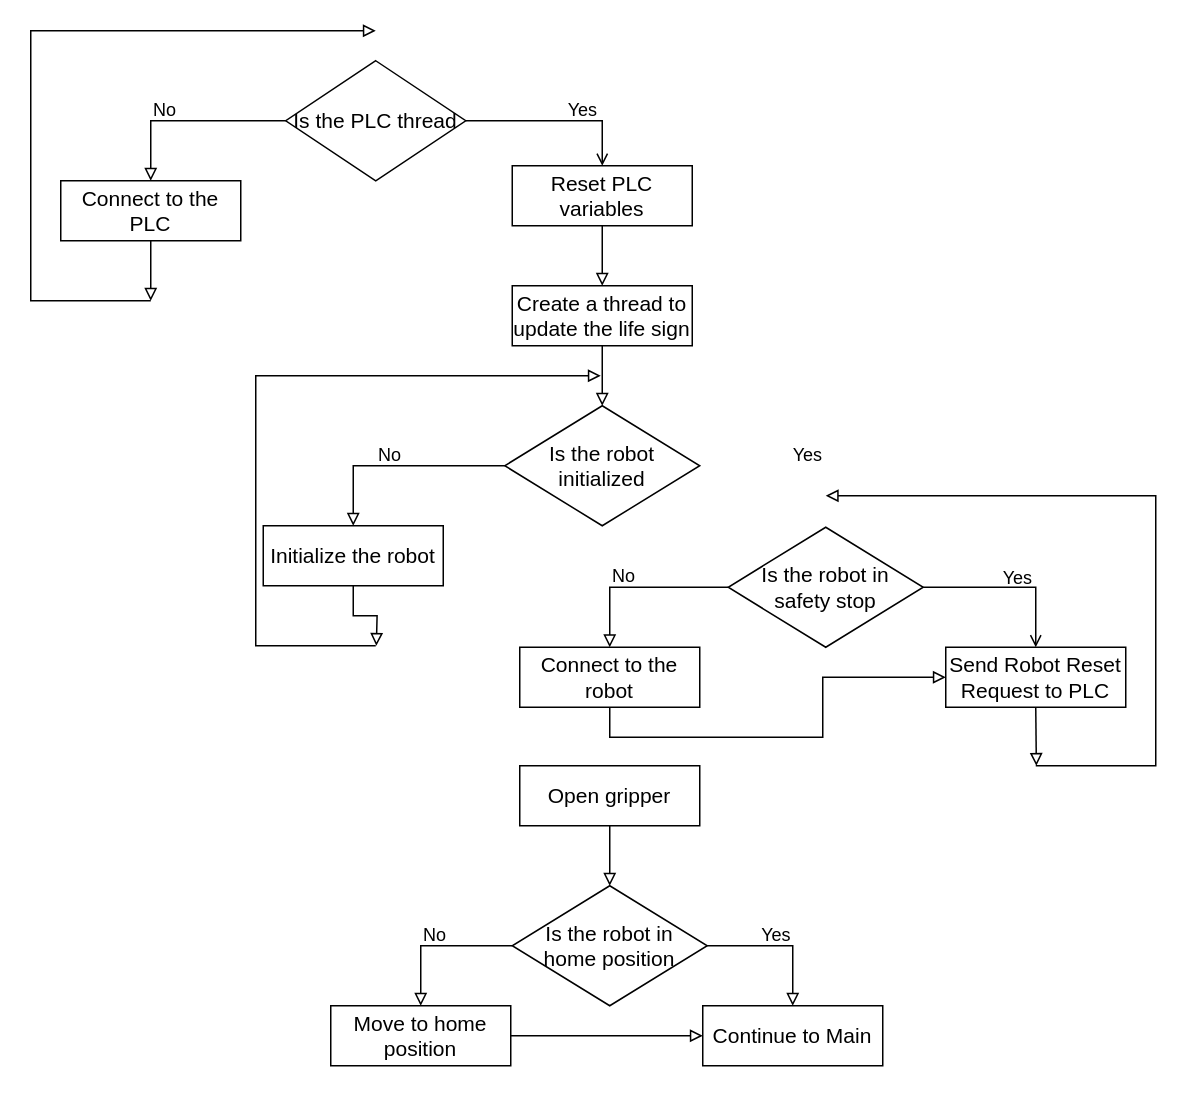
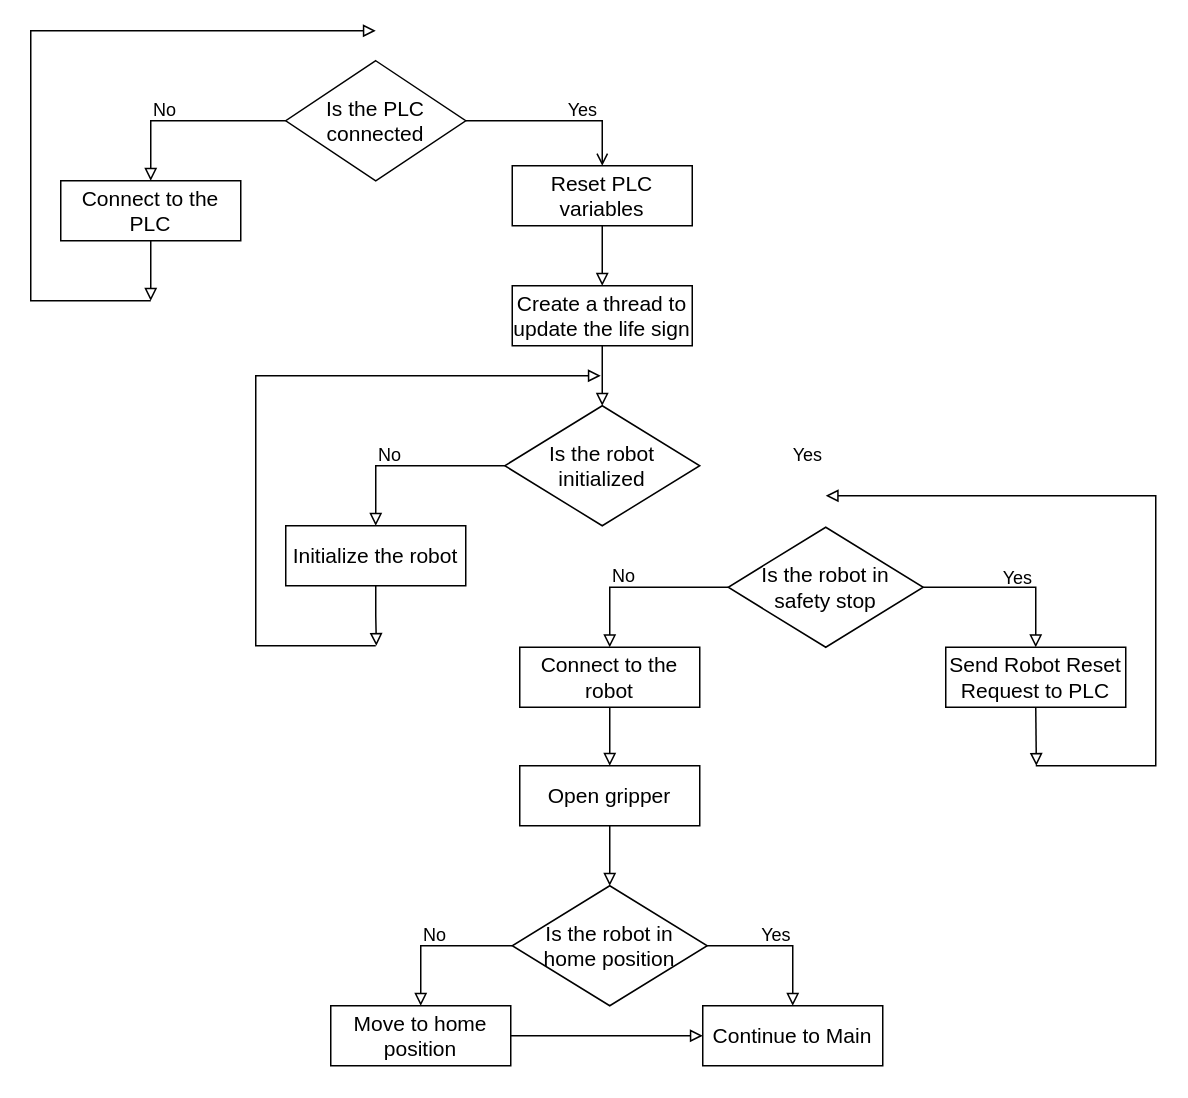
(376, 121) -> (376, 121)
(353, 556) -> (376, 556)
(1036, 638) -> (1036, 633)
(800, 737) -> (610, 744)
